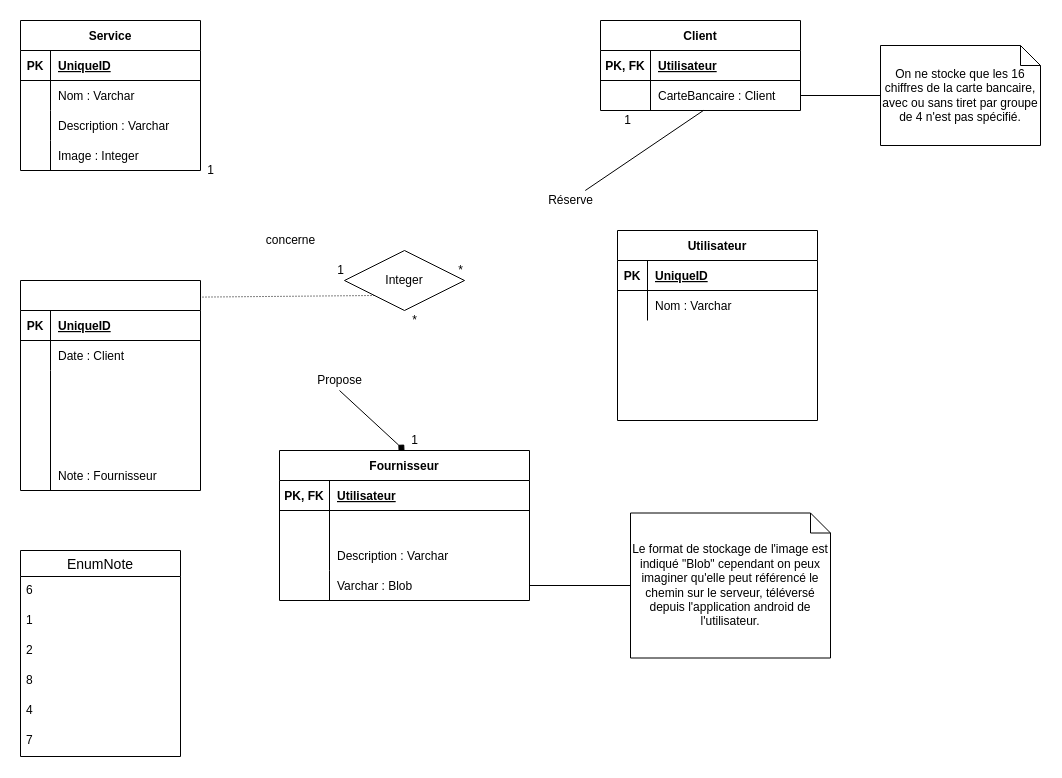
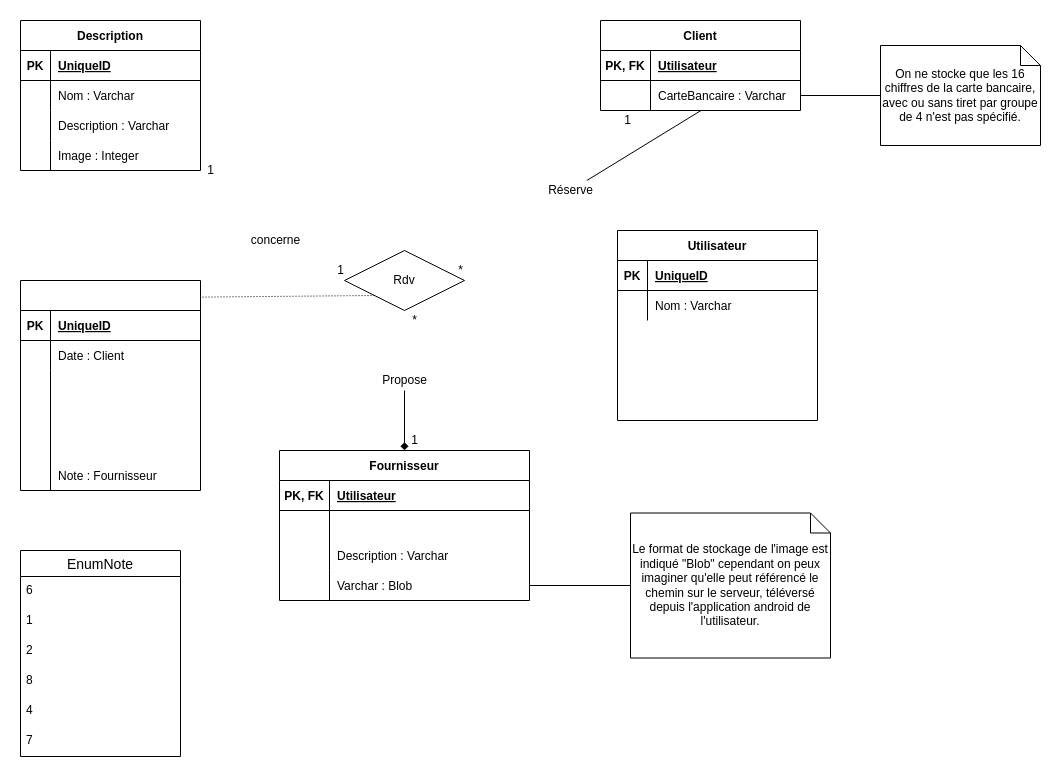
(110, 36) -> (110, 36)
(723, 96) -> (729, 96)
(571, 201) -> (571, 191)
(291, 241) -> (276, 241)
(405, 281) -> (405, 281)
(340, 381) -> (405, 381)
